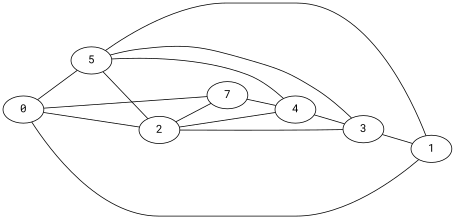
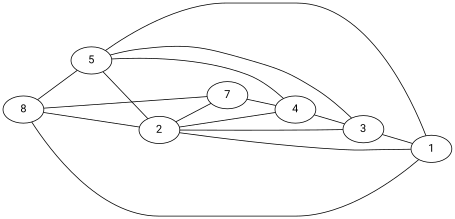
(23, 110) -> (23, 110)
none -> (295, 146)
